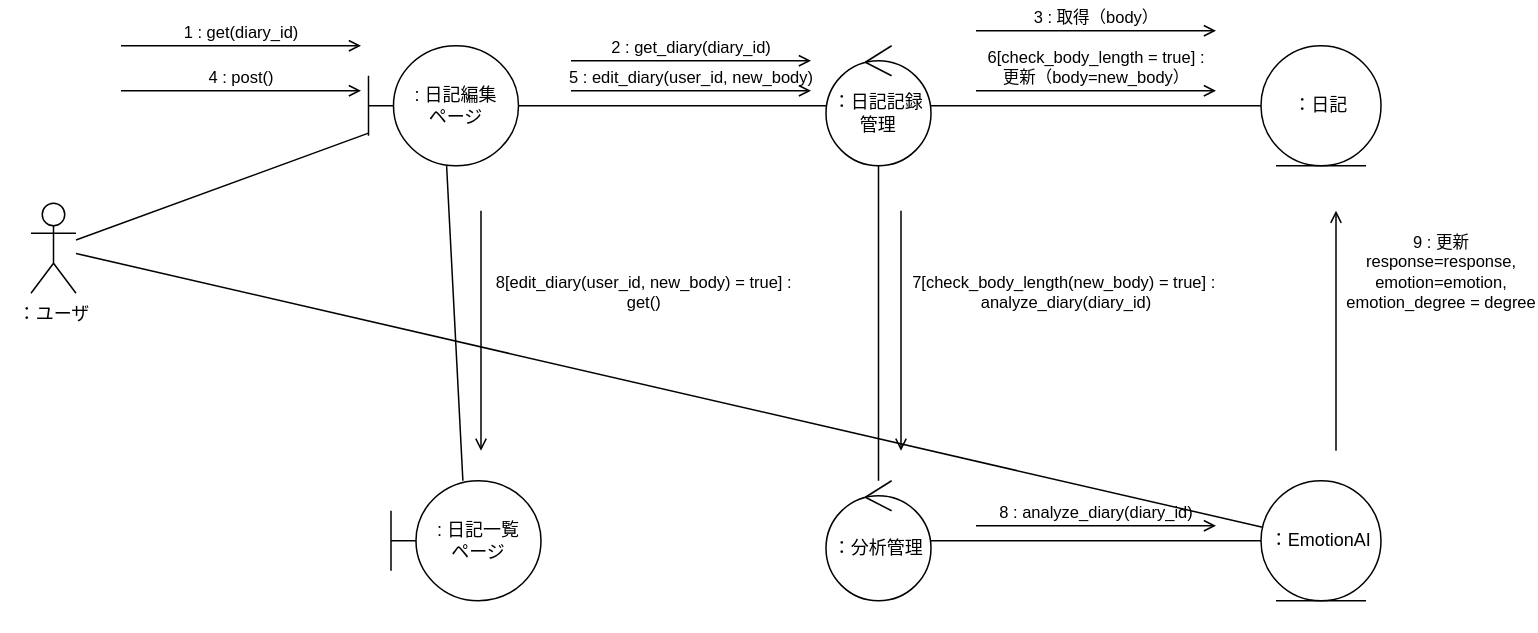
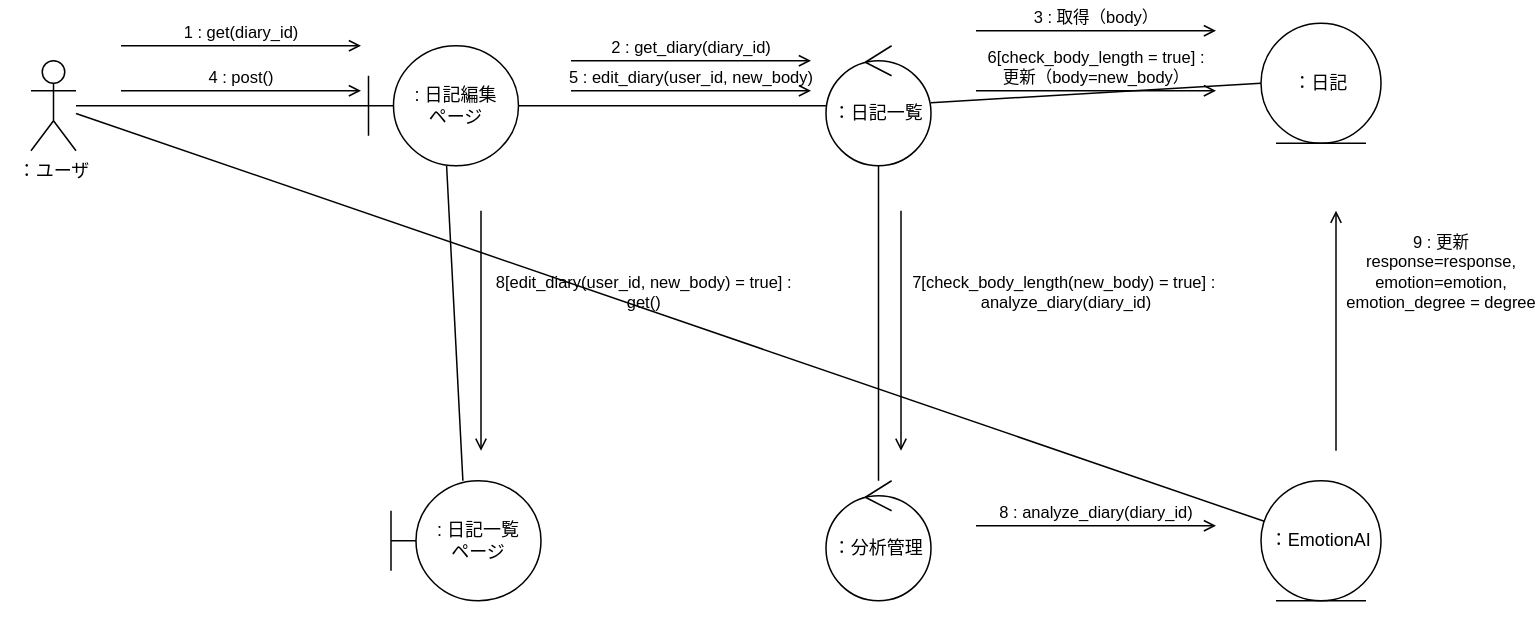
(1321, 106) -> (1321, 83)
(878, 113) -> (878, 113)
(53, 248) -> (53, 106)
(1096, 541) -> none
